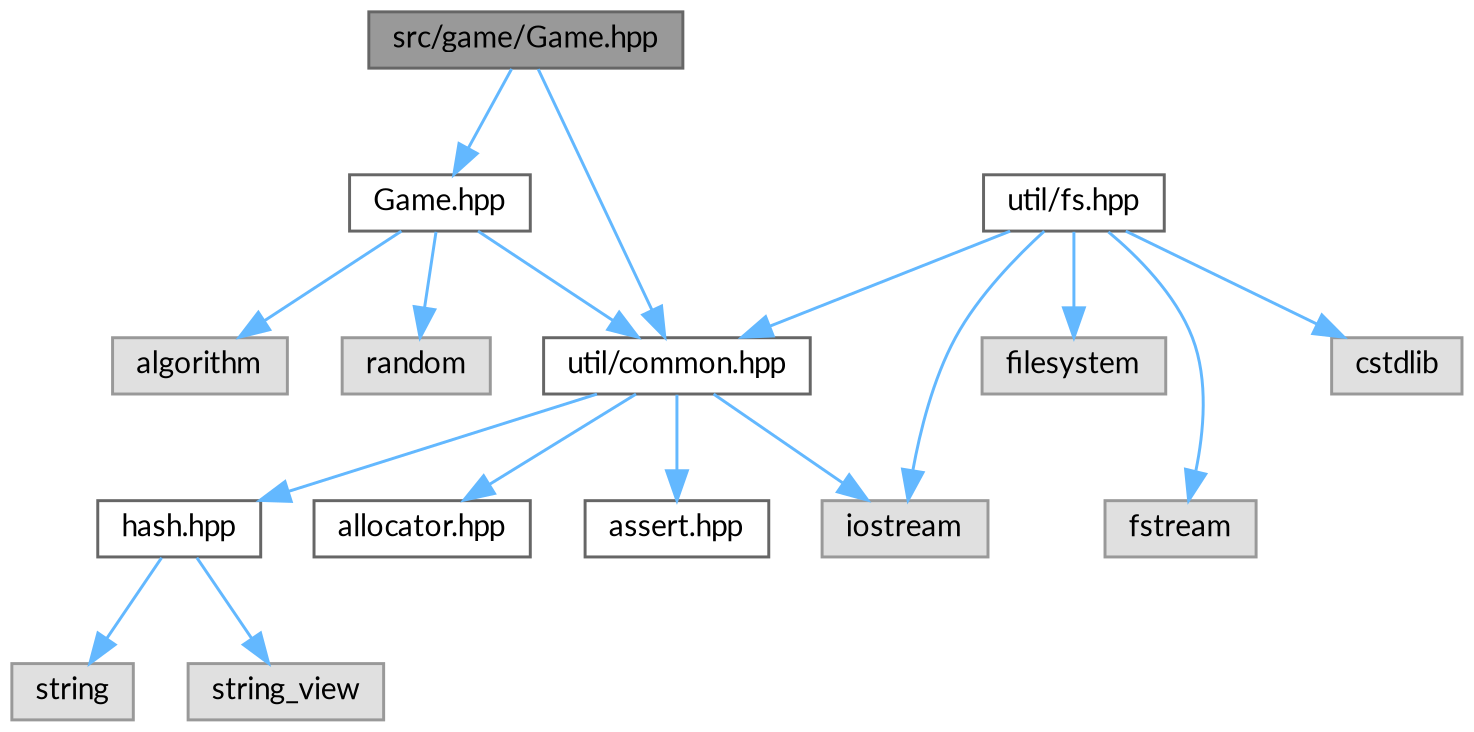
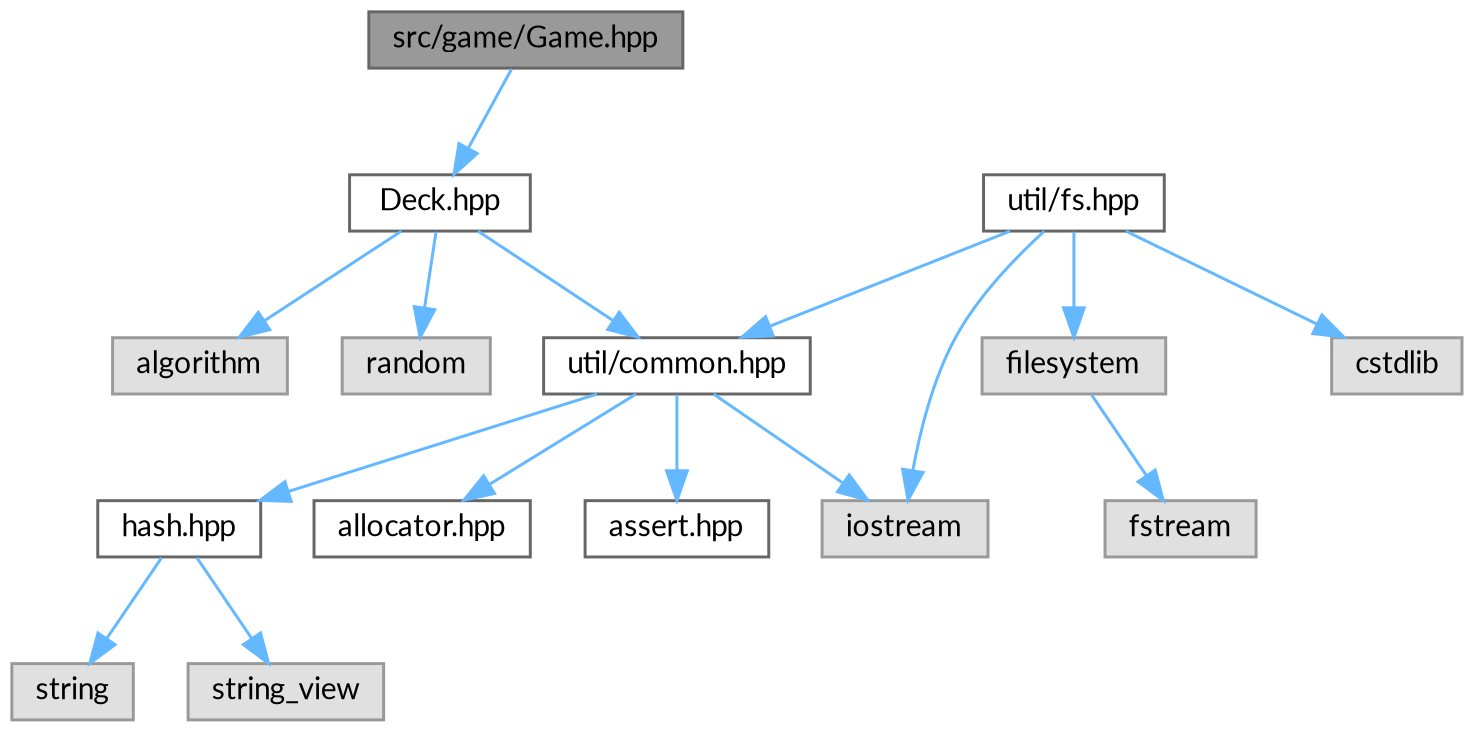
(595, 190) -> none
(440, 203) -> (440, 203)
(1192, 337) -> (1119, 435)
